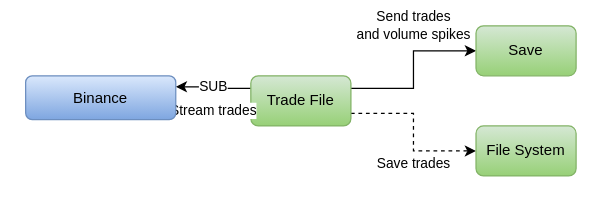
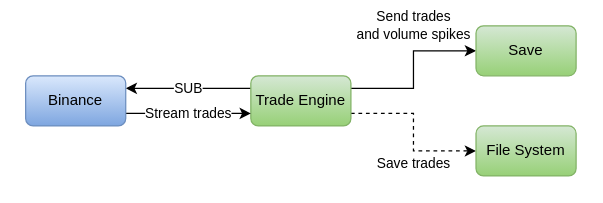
(101, 98) -> (76, 101)
(301, 101) -> (301, 101)
